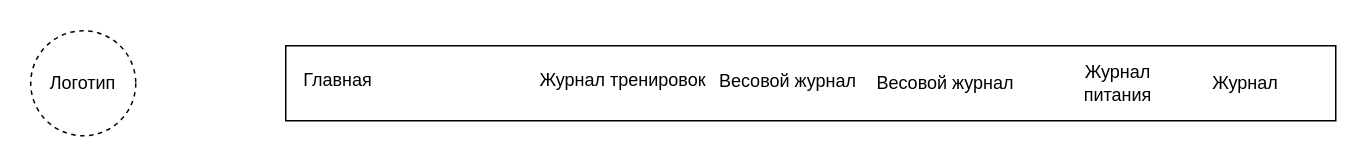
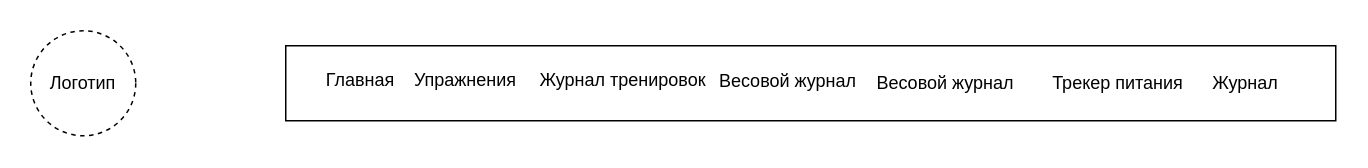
(338, 80) -> (361, 80)
none -> (466, 80)
(1118, 83) -> (1118, 83)
